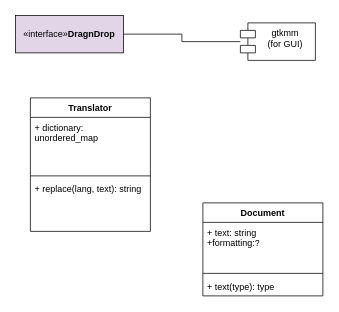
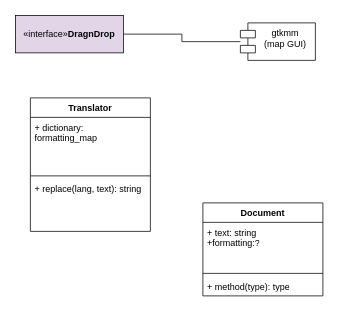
(285, 39) -> (285, 39)
(91, 133) -> (91, 133)
(249, 287) -> (254, 287)
